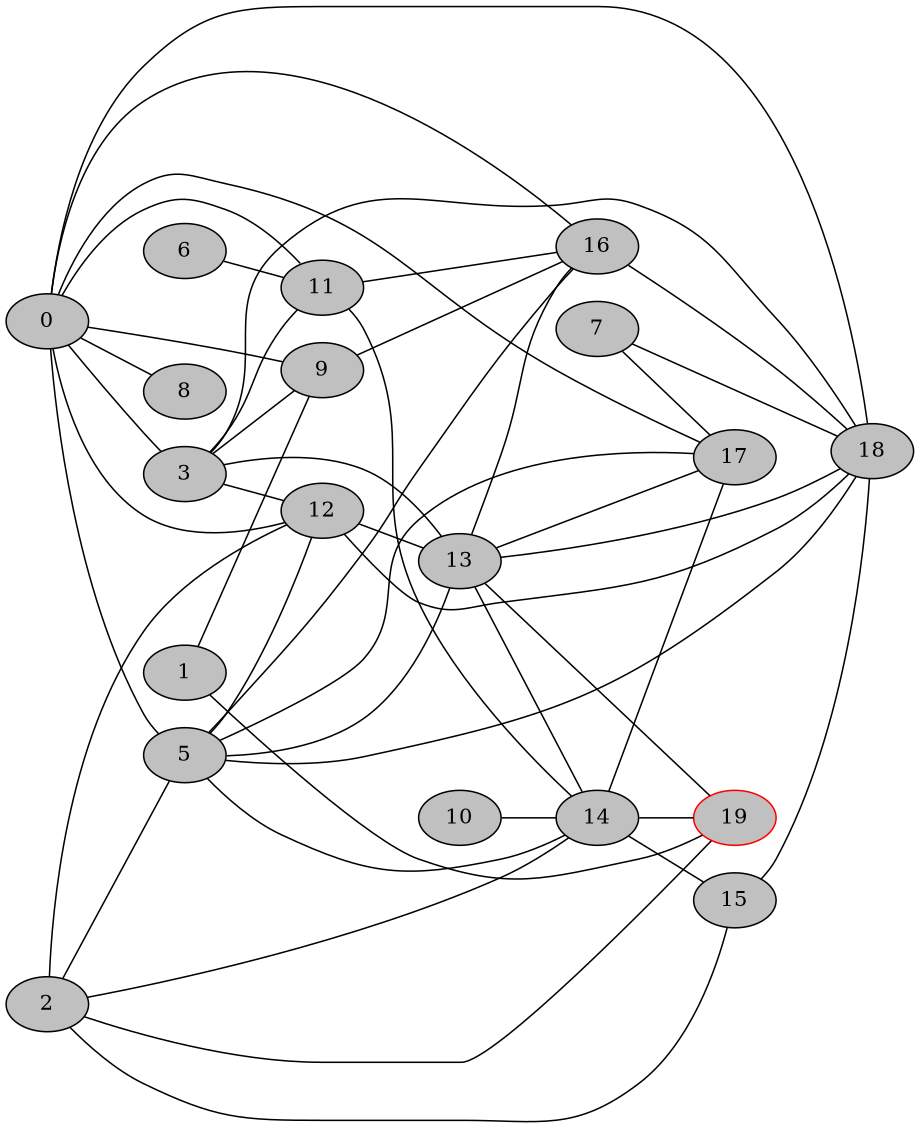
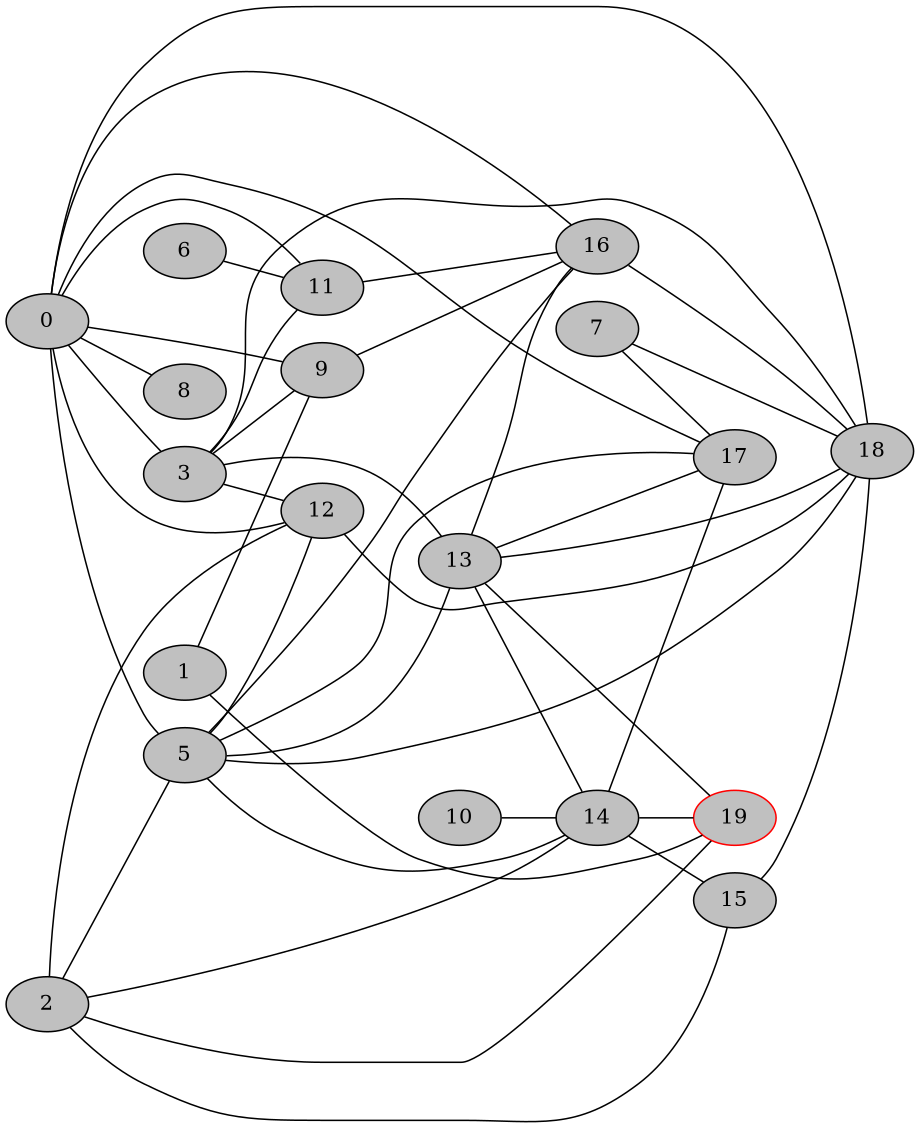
(391, 536) -> none
(408, 575) -> none
